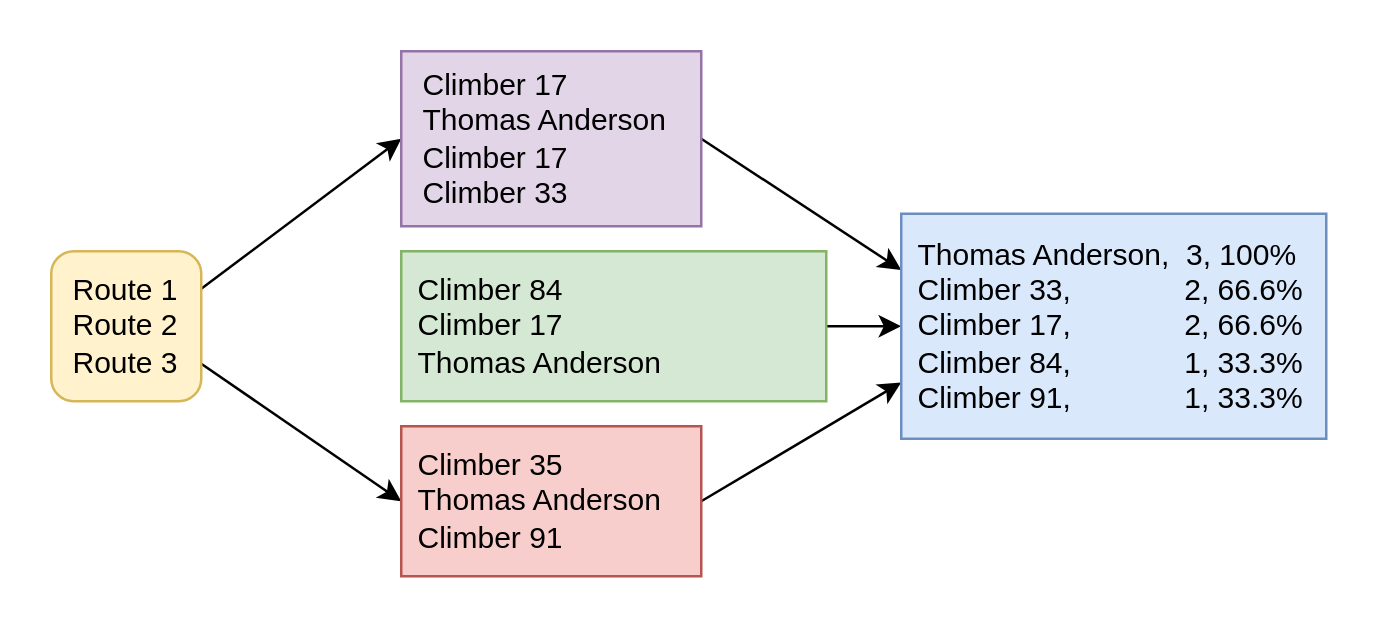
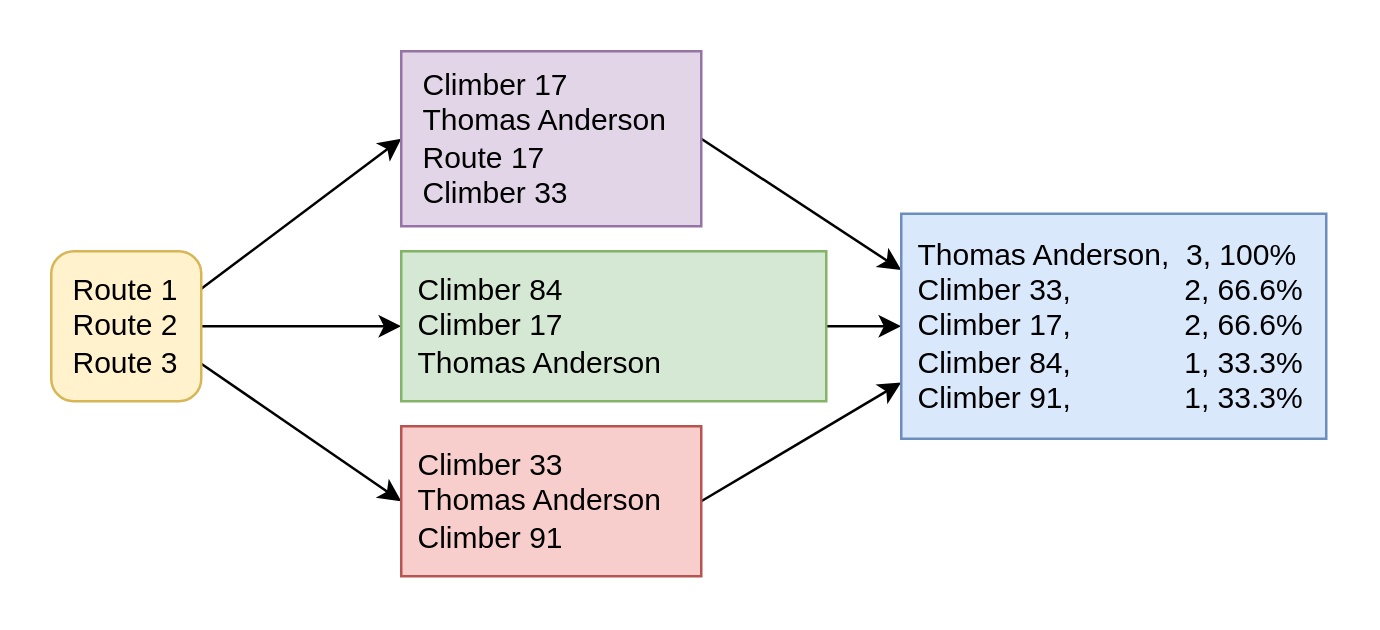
(546, 139) -> (546, 139)
none -> (293, 326)
(541, 501) -> (541, 501)
